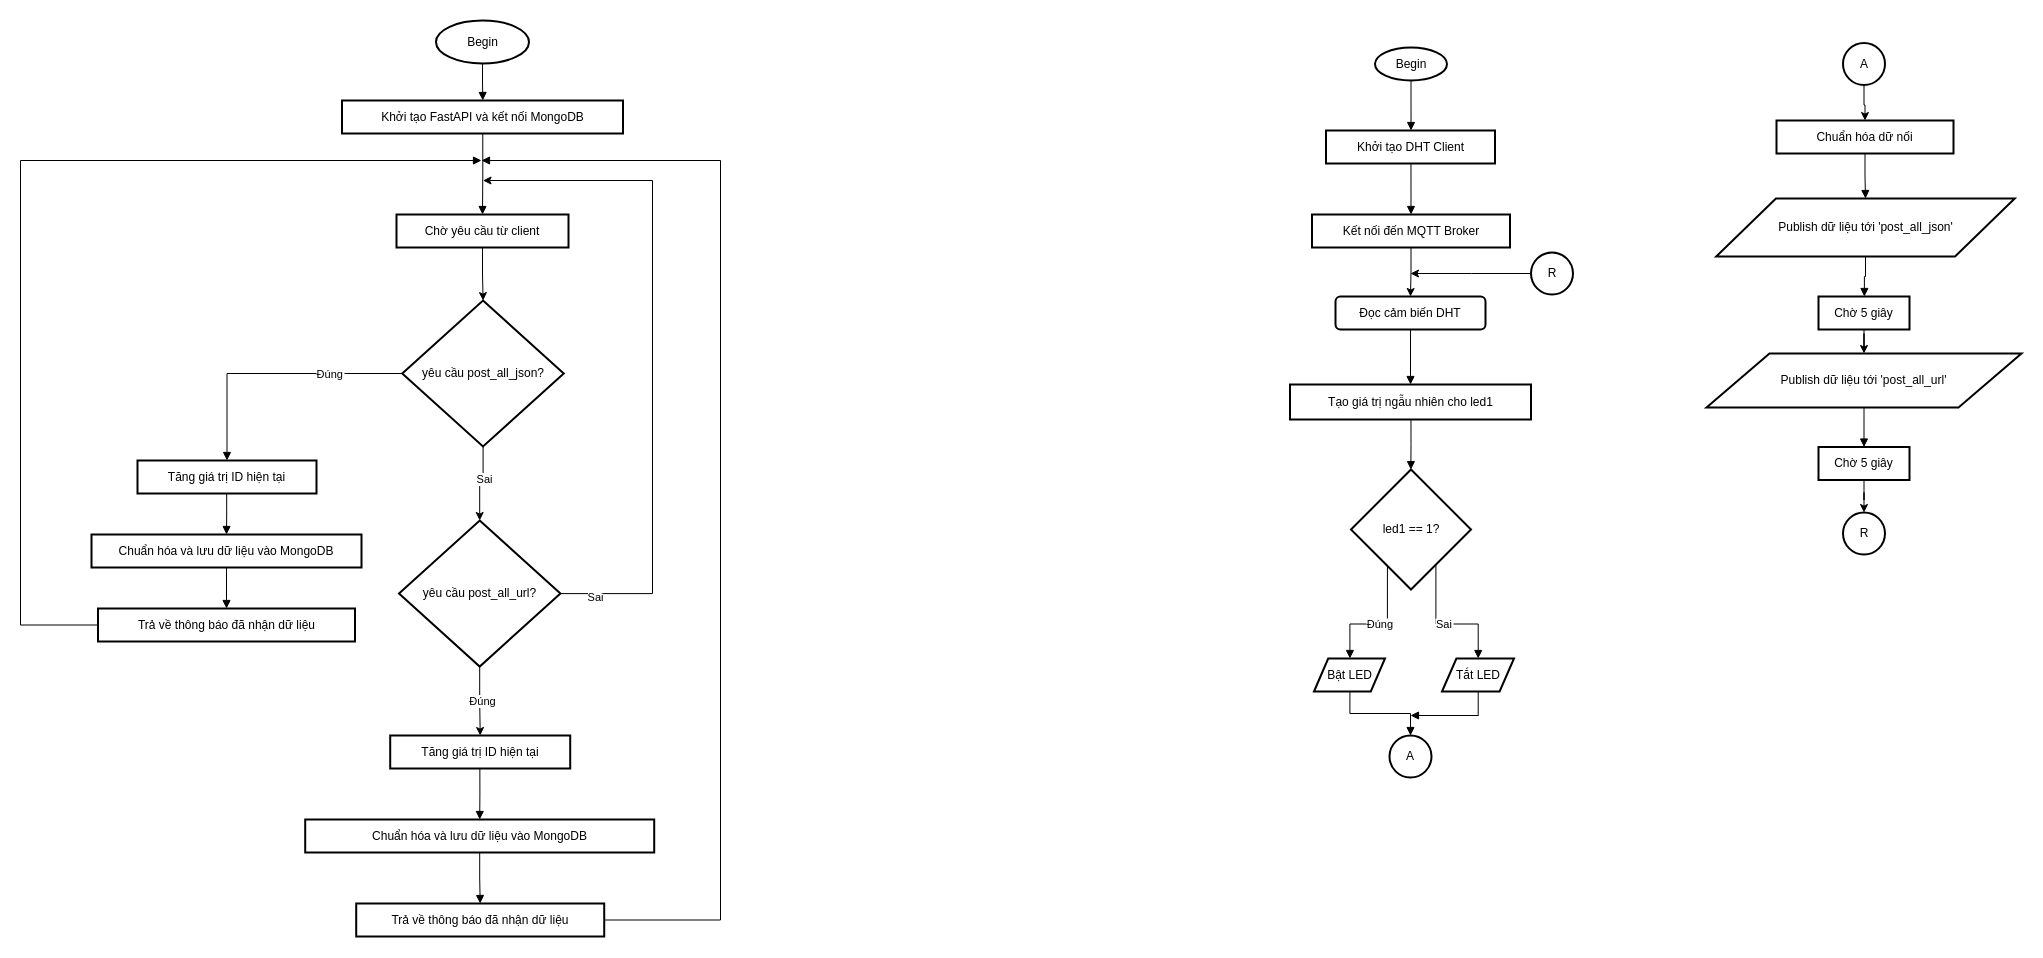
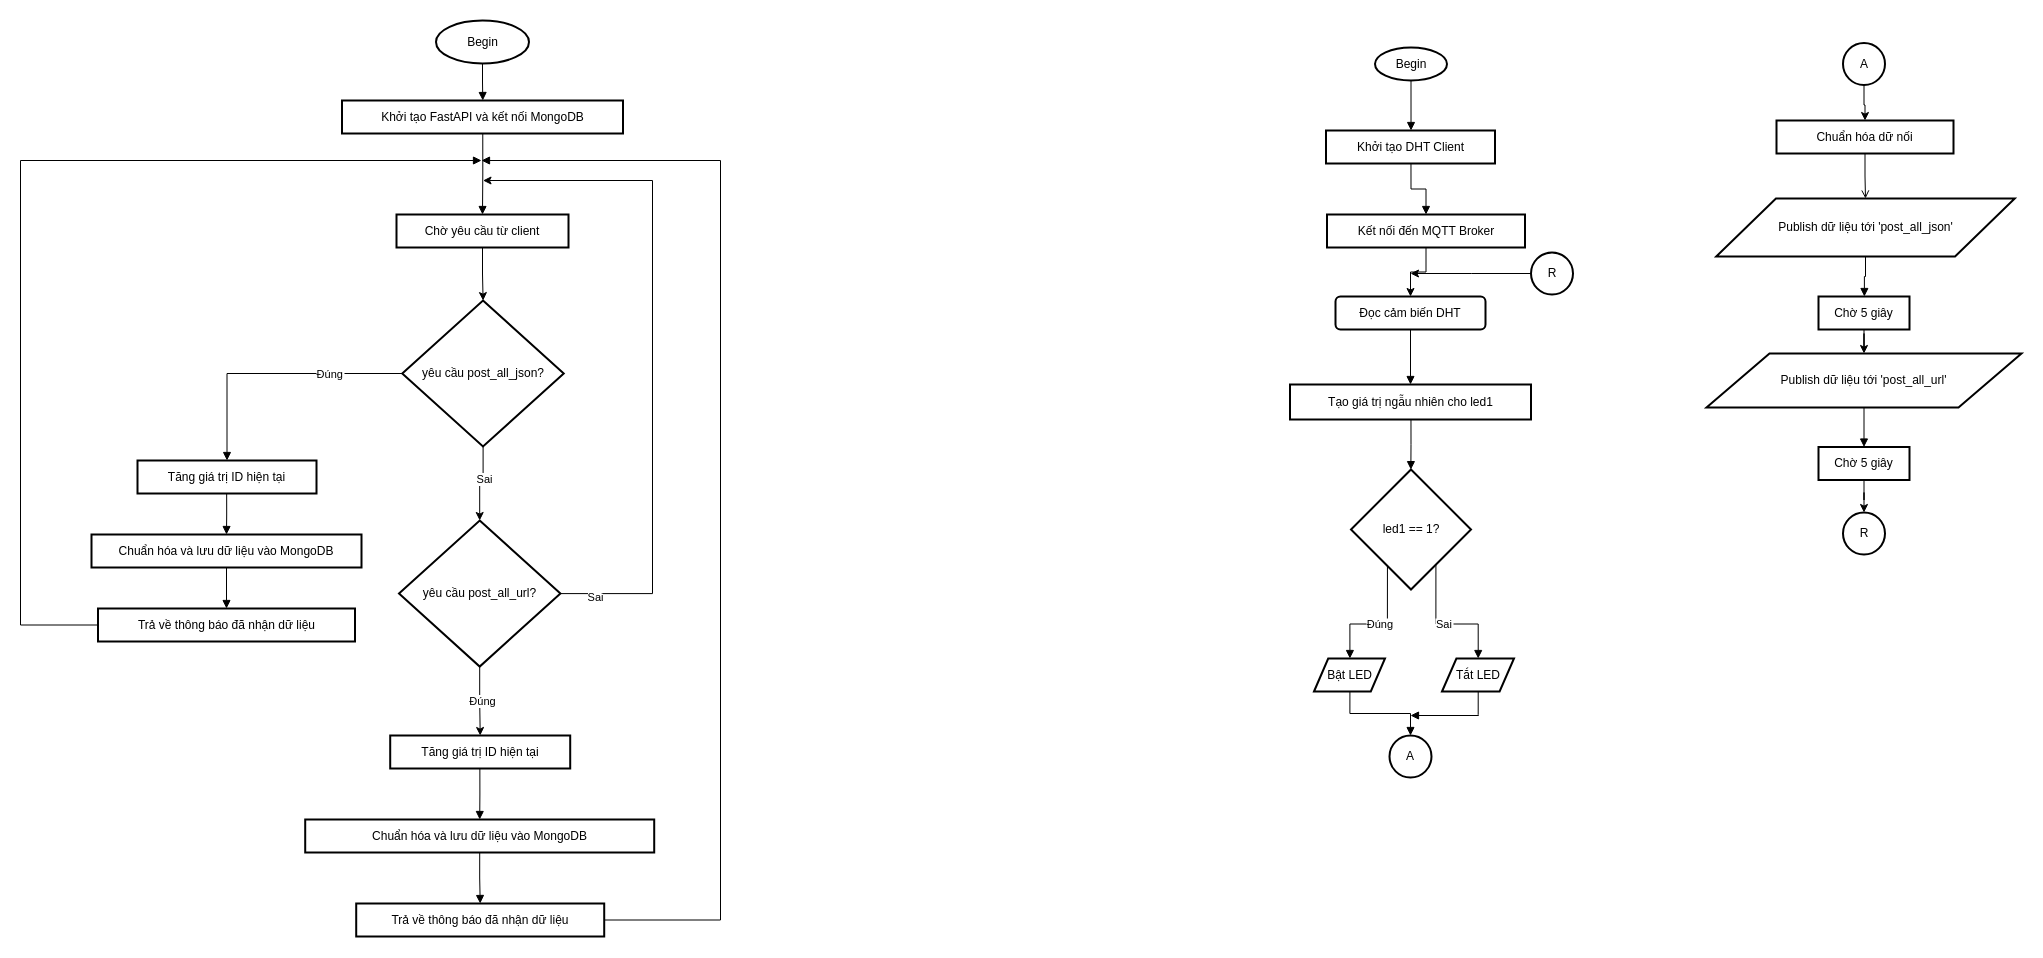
(1865, 189) -> (1865, 191)
(1411, 231) -> (1426, 231)
